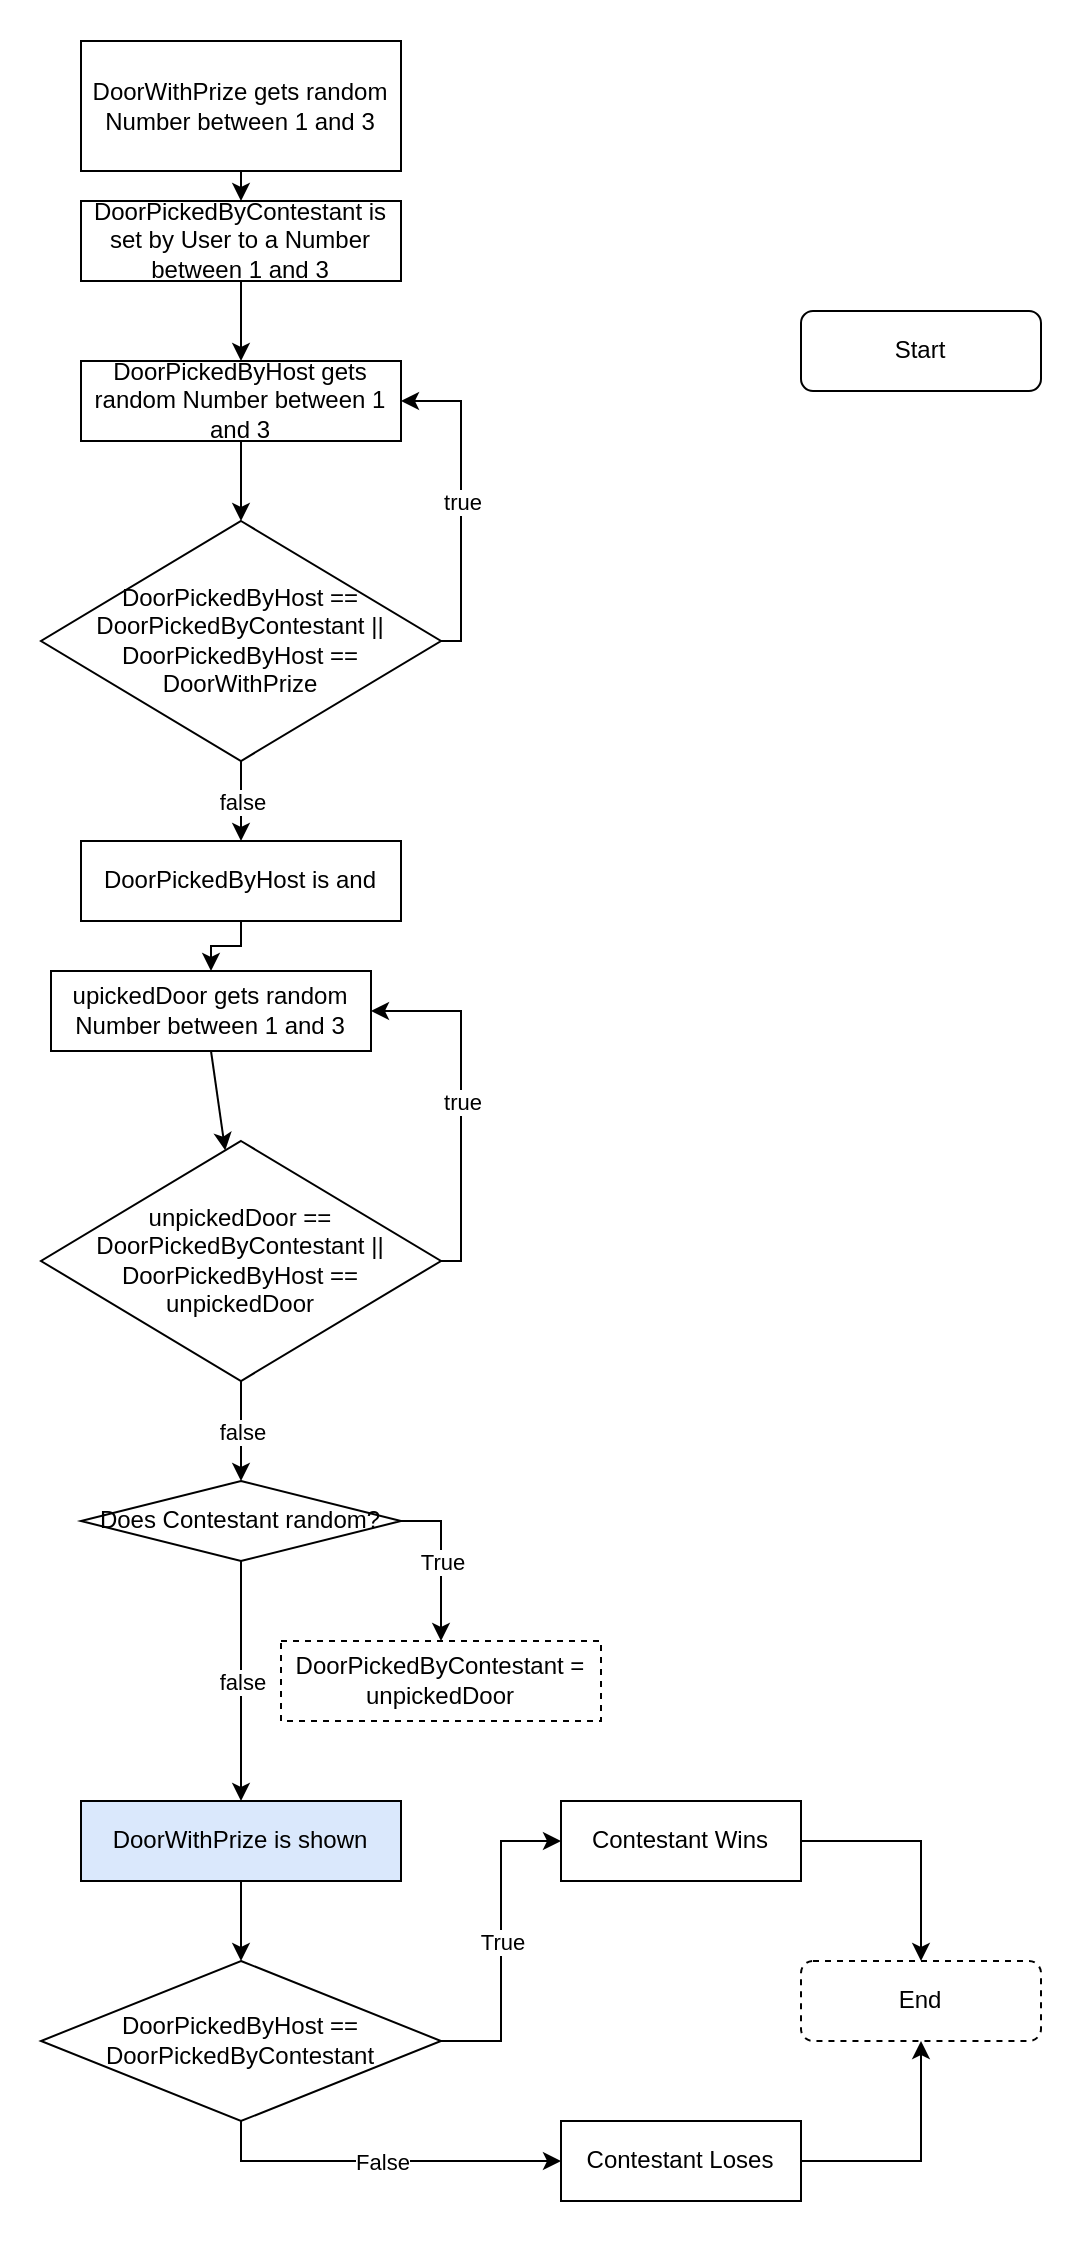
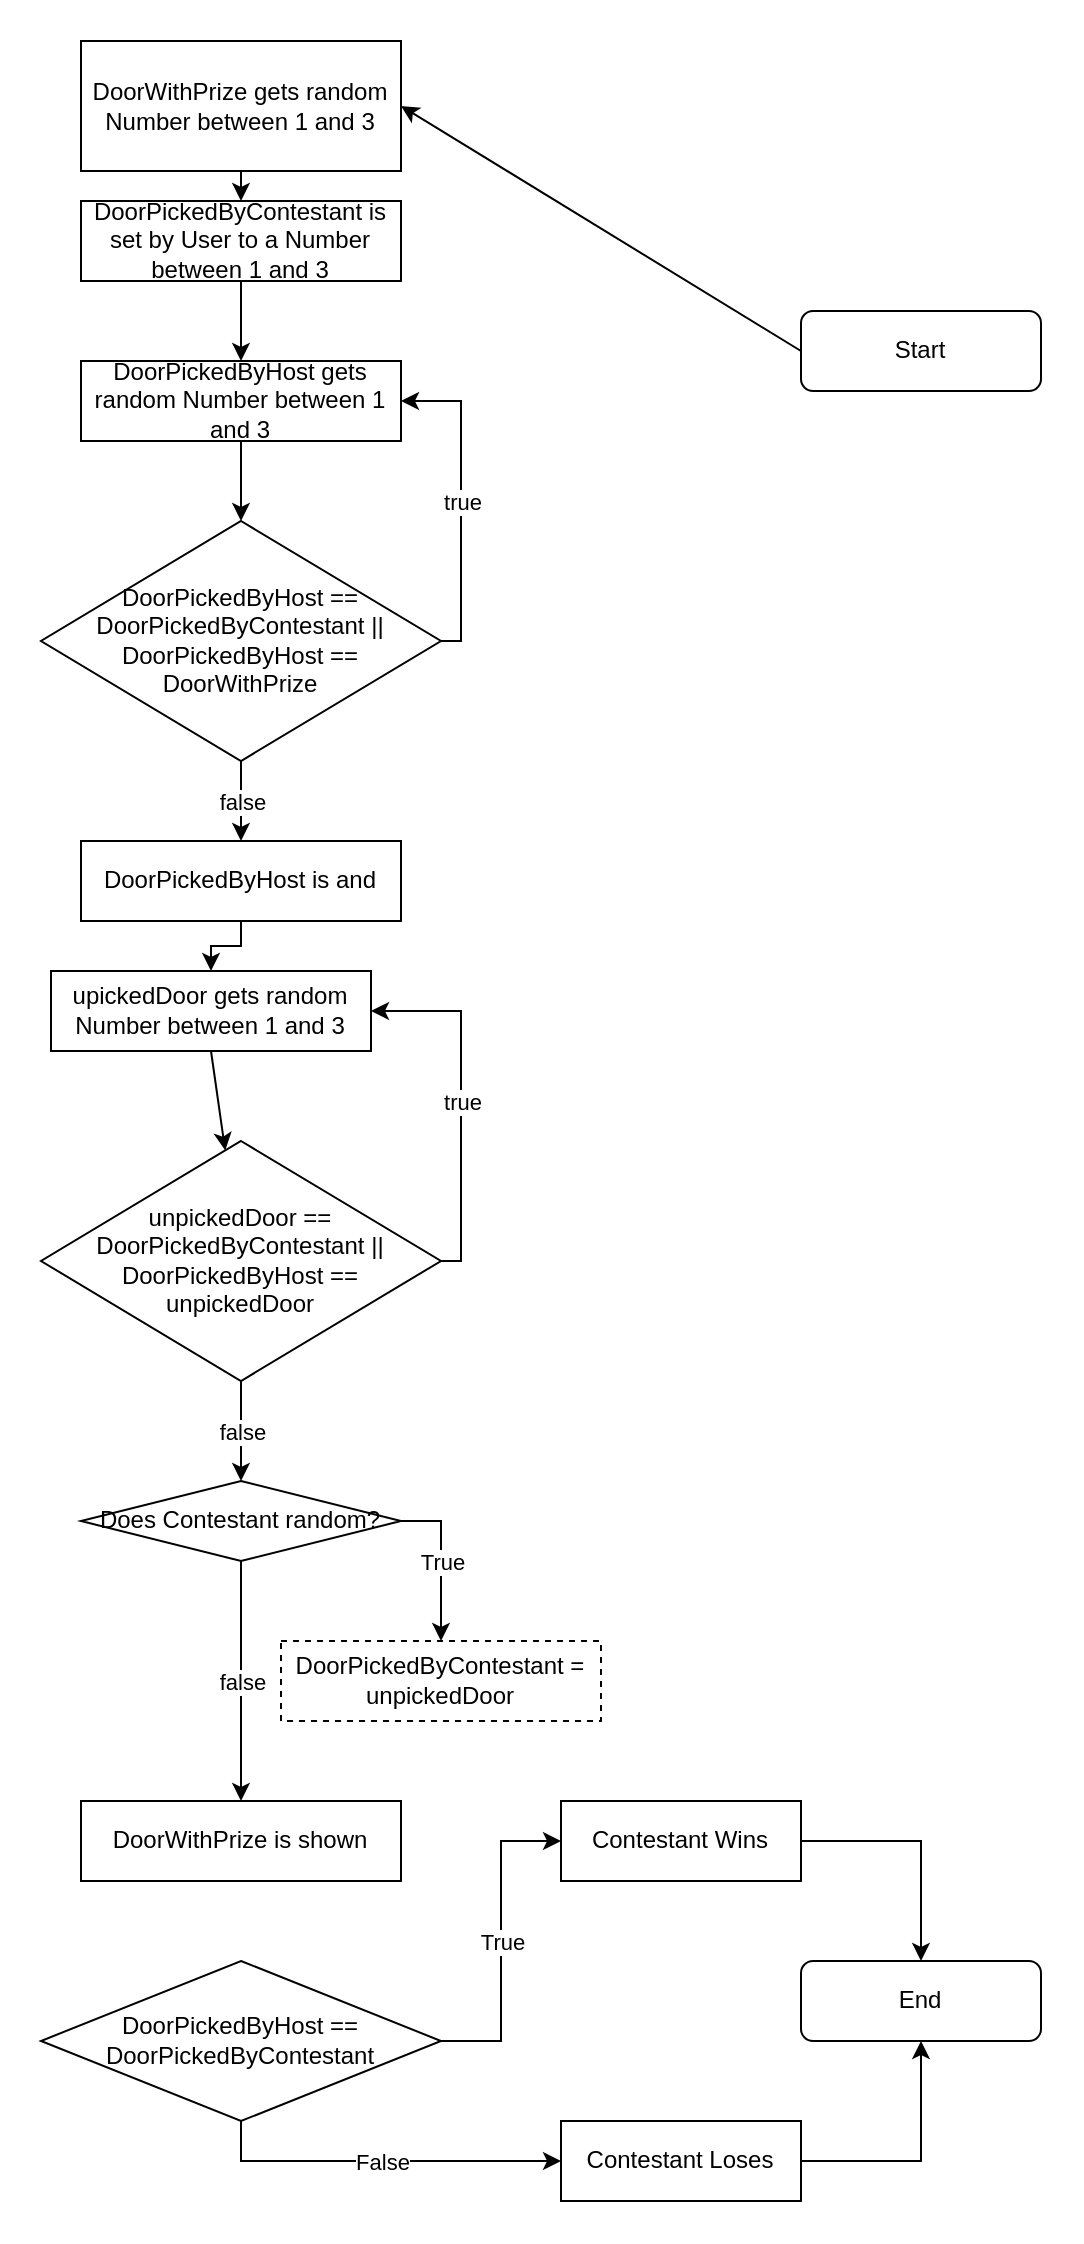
none -> (606, 232)
(241, 1841) -> (241, 1841)
(241, 1914) -> none
(921, 2001) -> (921, 2001)
